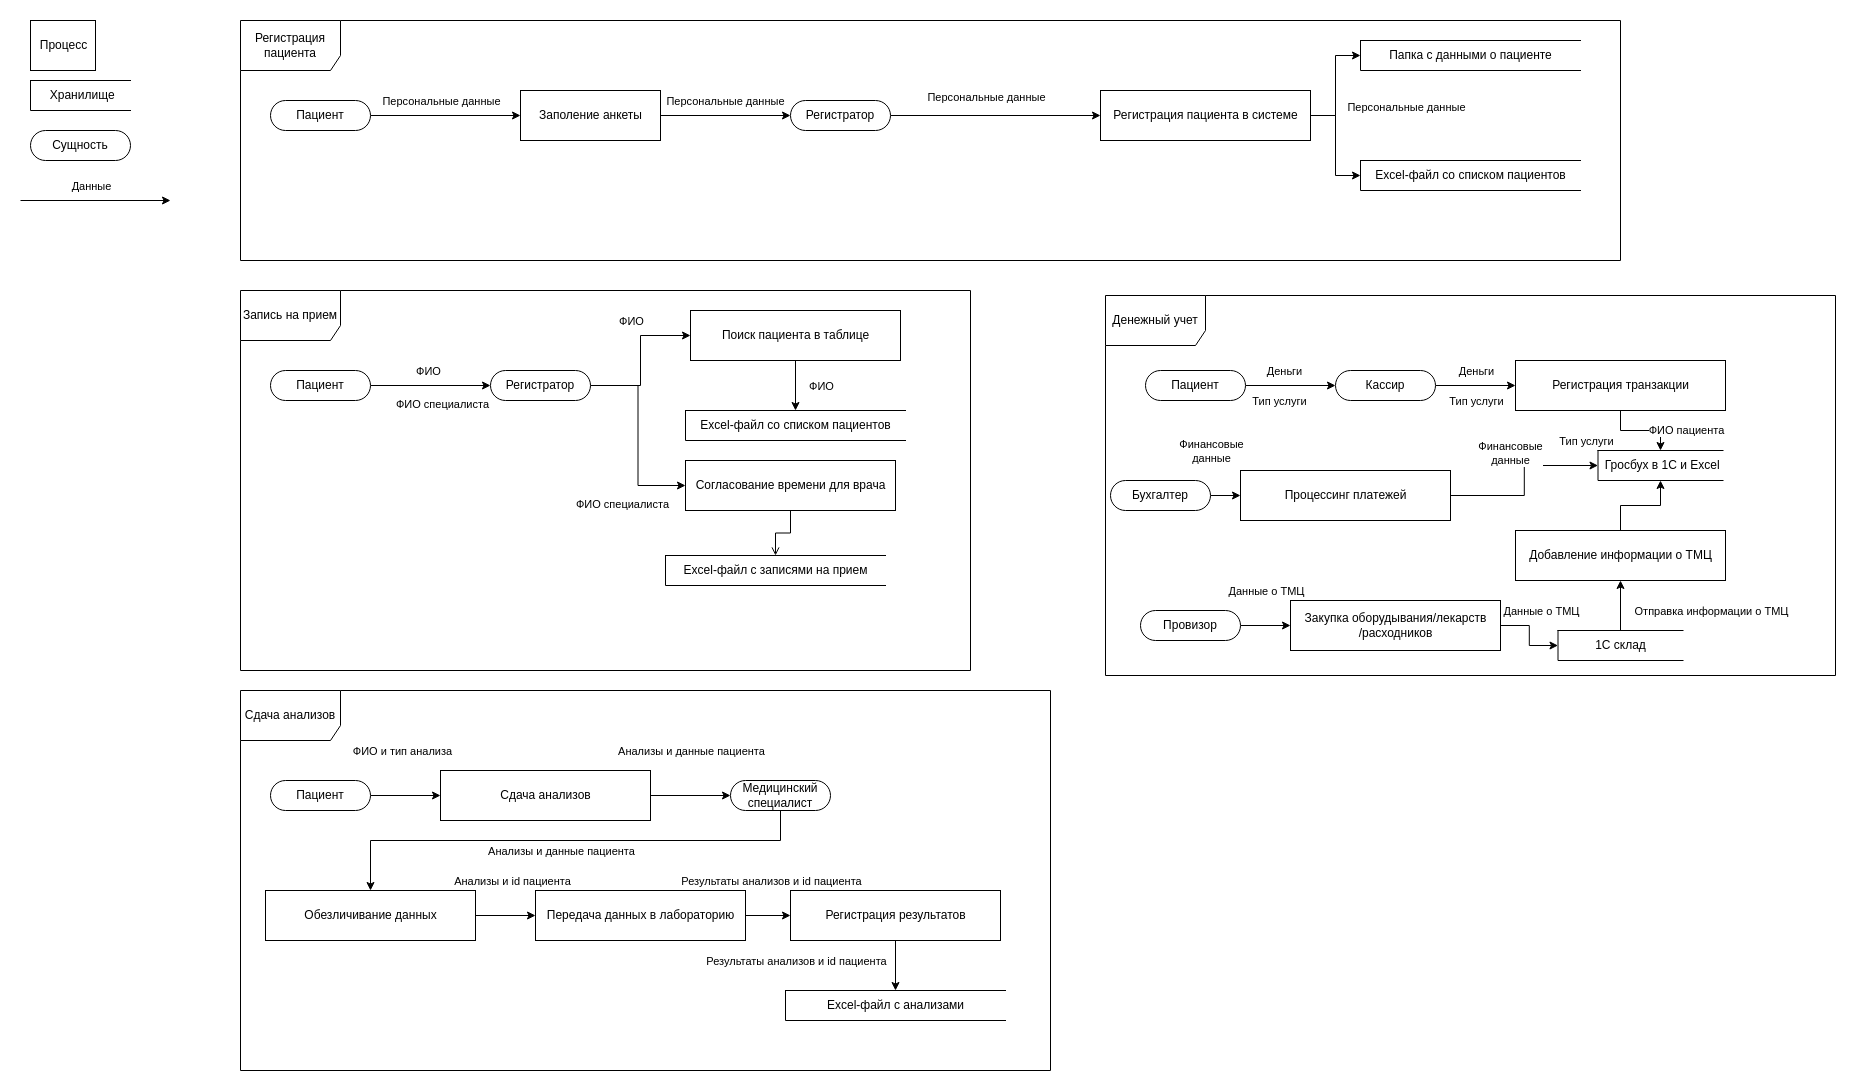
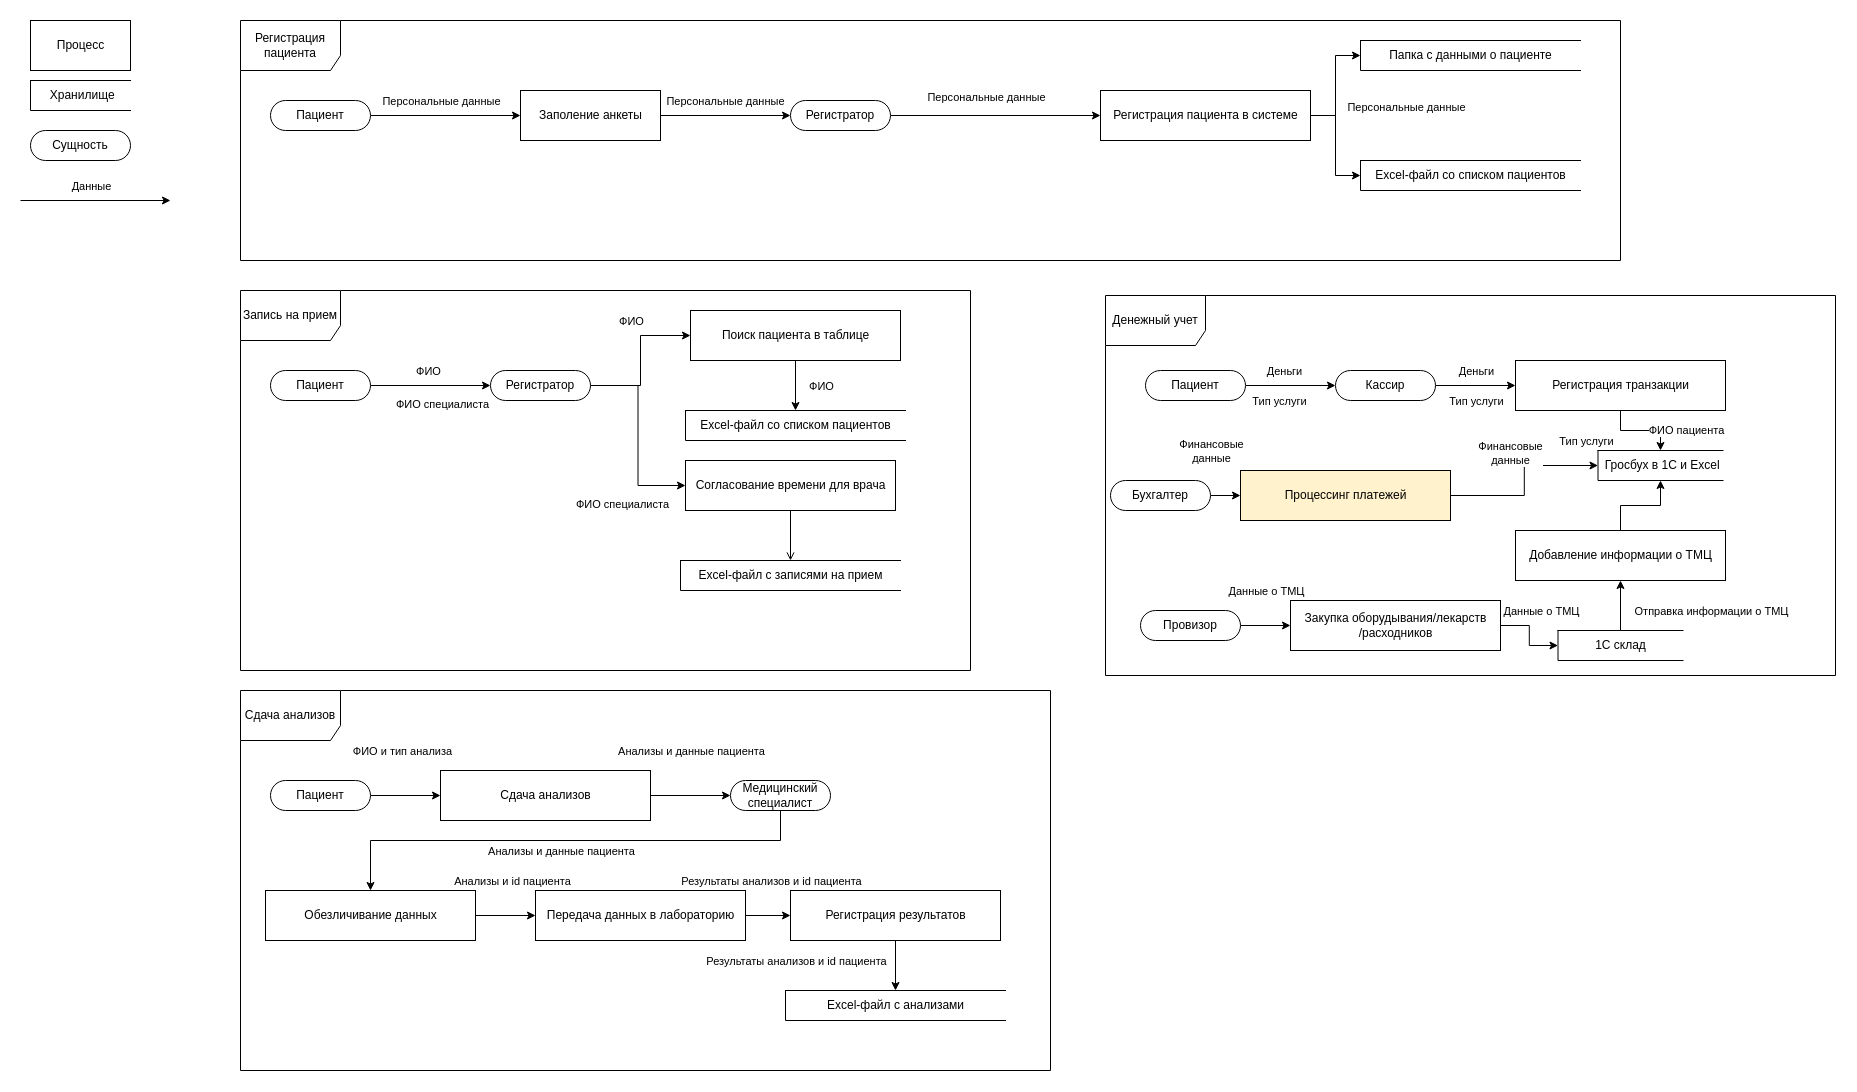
(63, 46) -> (81, 46)
(1346, 496) -> (1346, 496)
(776, 571) -> (791, 576)
